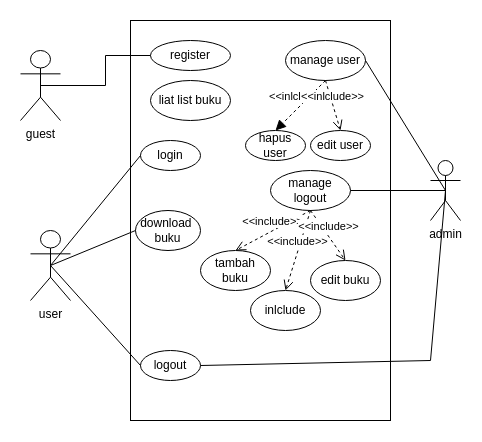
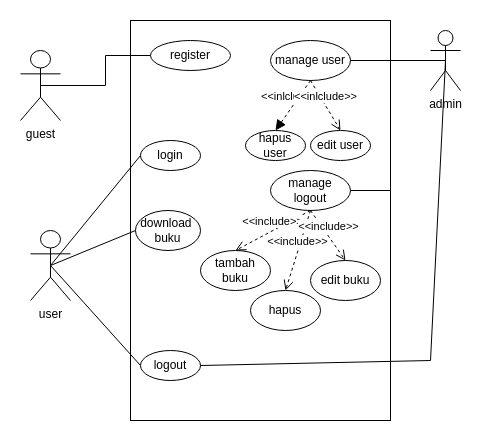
(326, 61) -> (311, 61)
(191, 101) -> none
(446, 191) -> (446, 61)
(286, 311) -> (286, 311)
